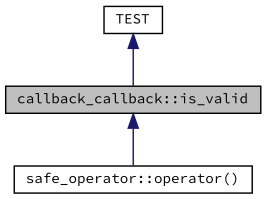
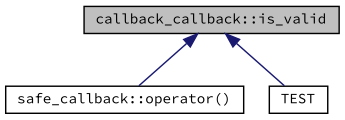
(133, 67) -> (260, 65)
(133, 180) -> (125, 100)
